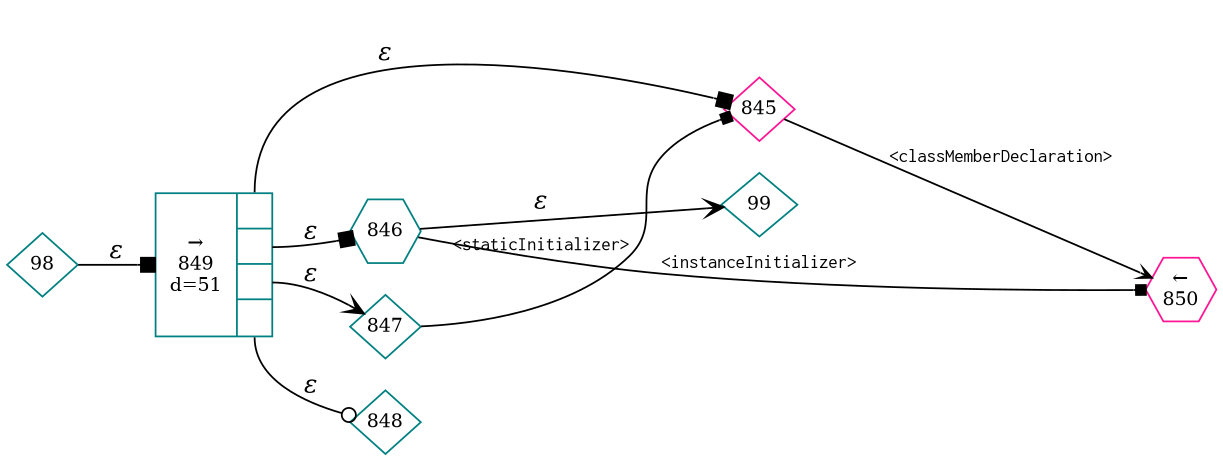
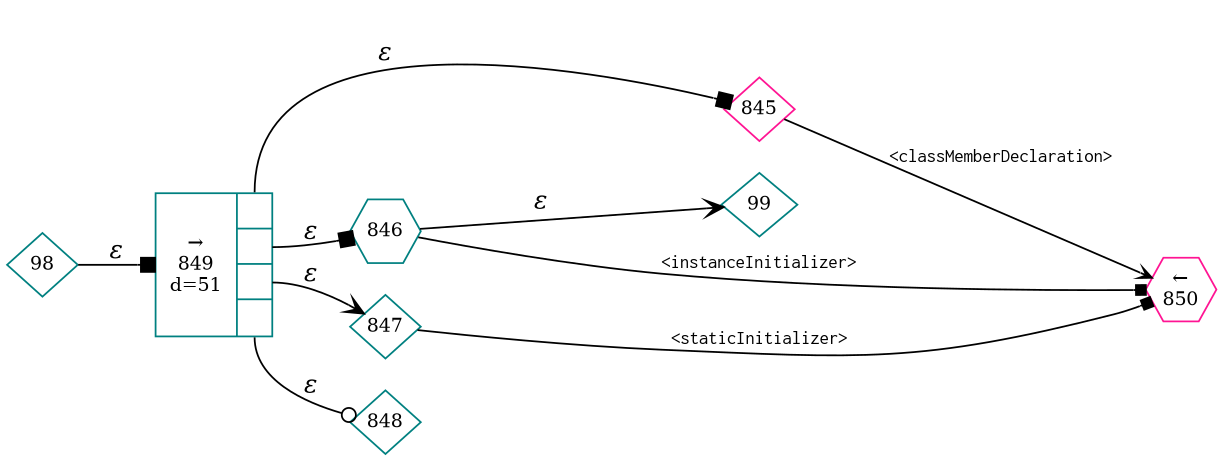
(594, 282) -> (781, 354)
